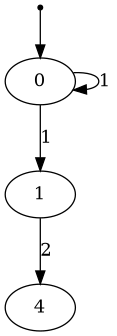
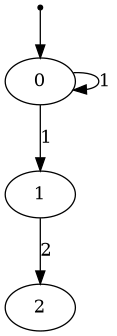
(40, 308) -> (40, 308)
